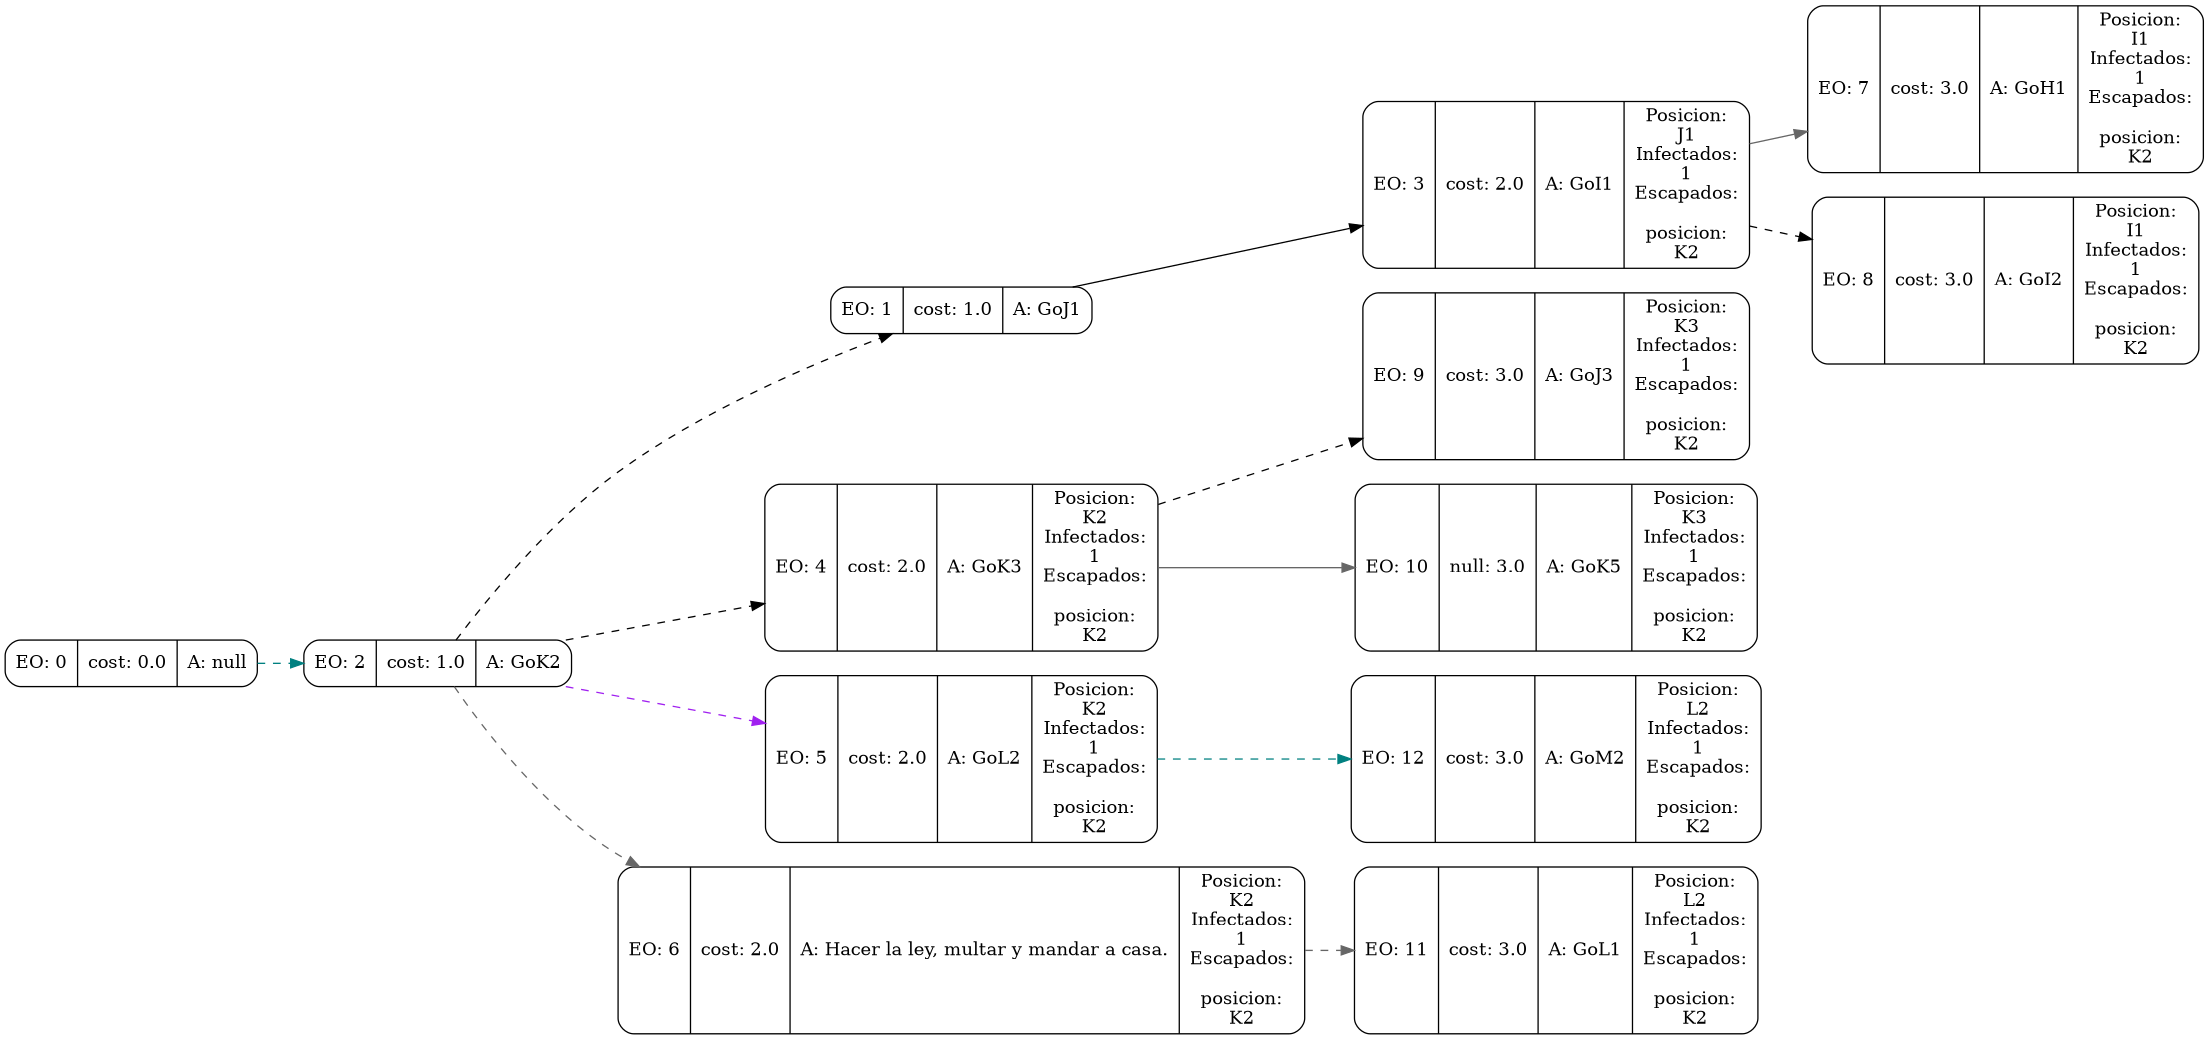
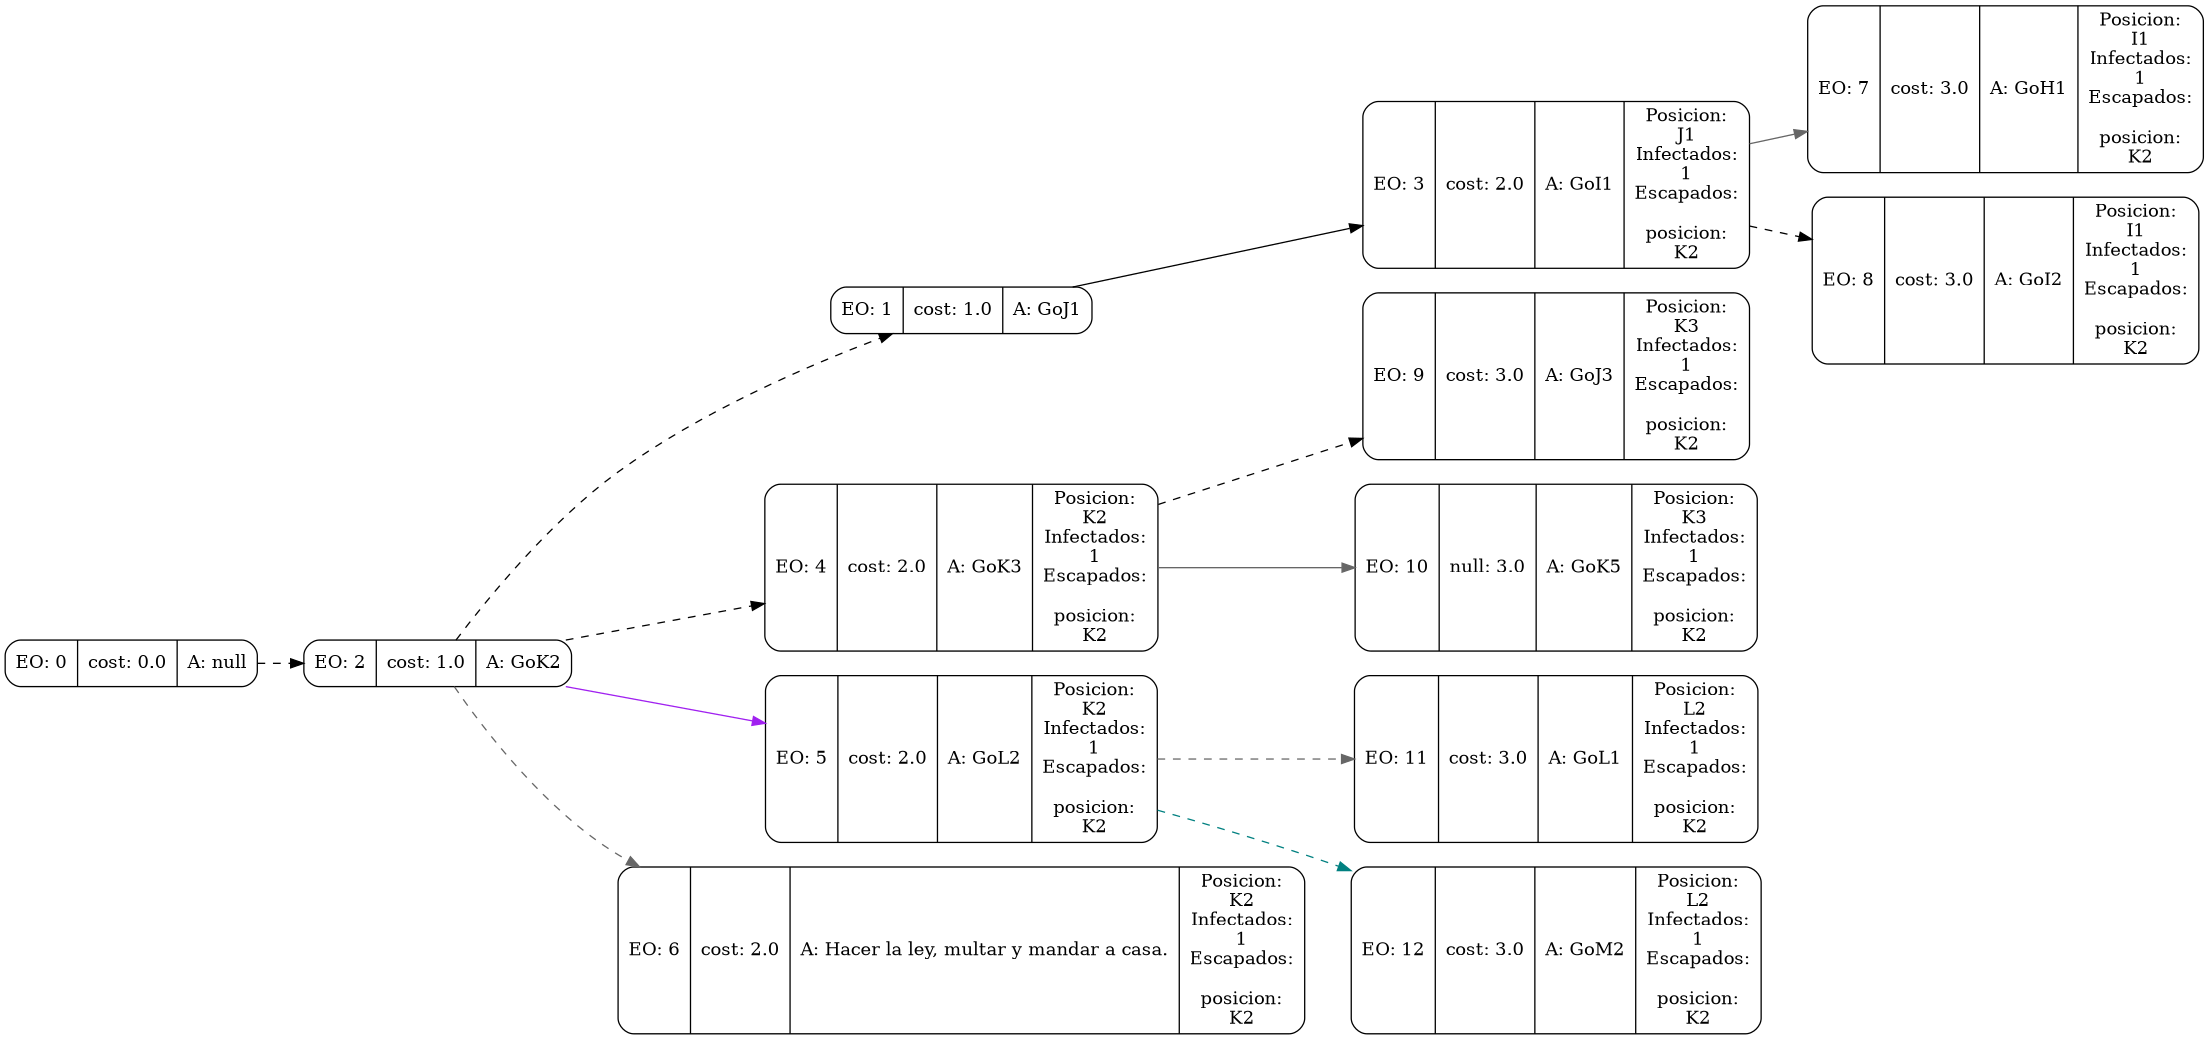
(274, 663) -> (274, 663)
(659, 704) -> (659, 704)
(1323, 950) -> (1249, 759)
